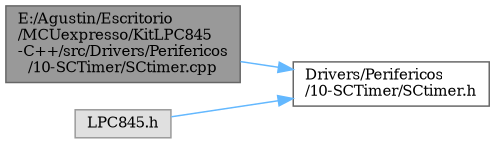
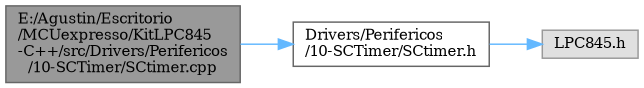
(225, 109) -> (508, 44)
